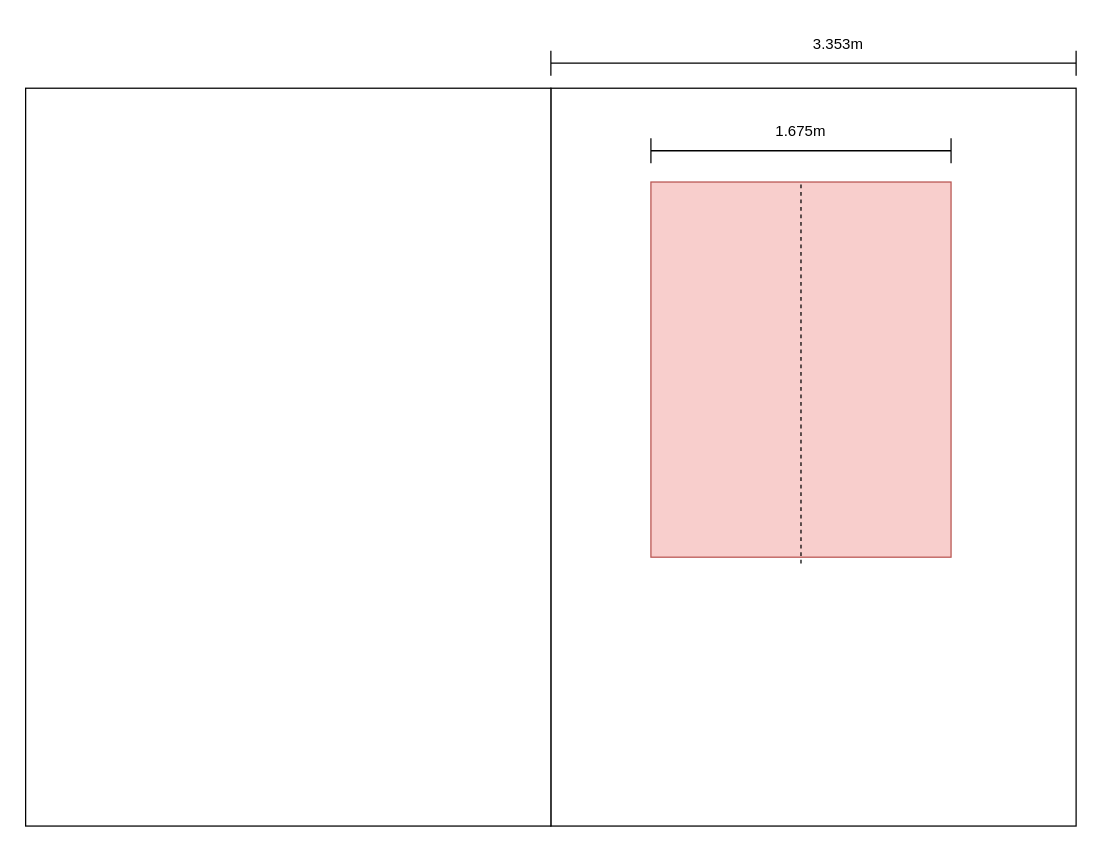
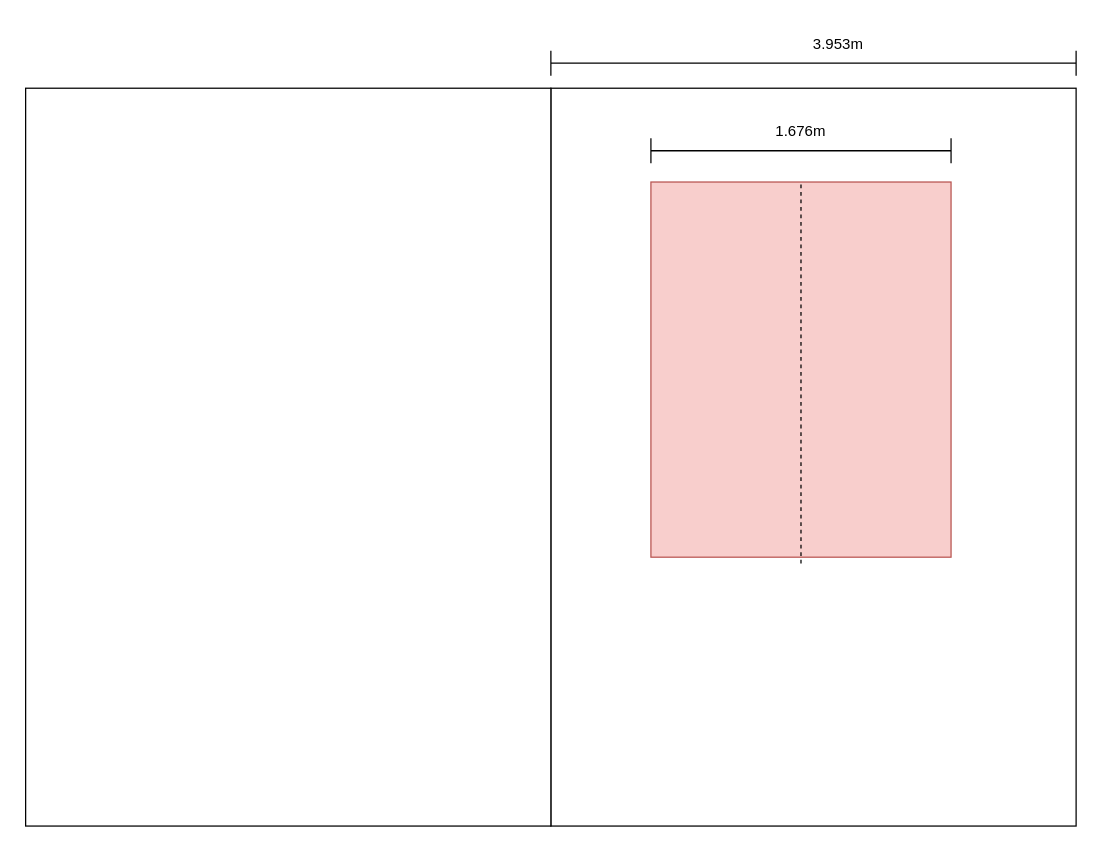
(838, 44) -> (838, 44)
(801, 132) -> (801, 132)
